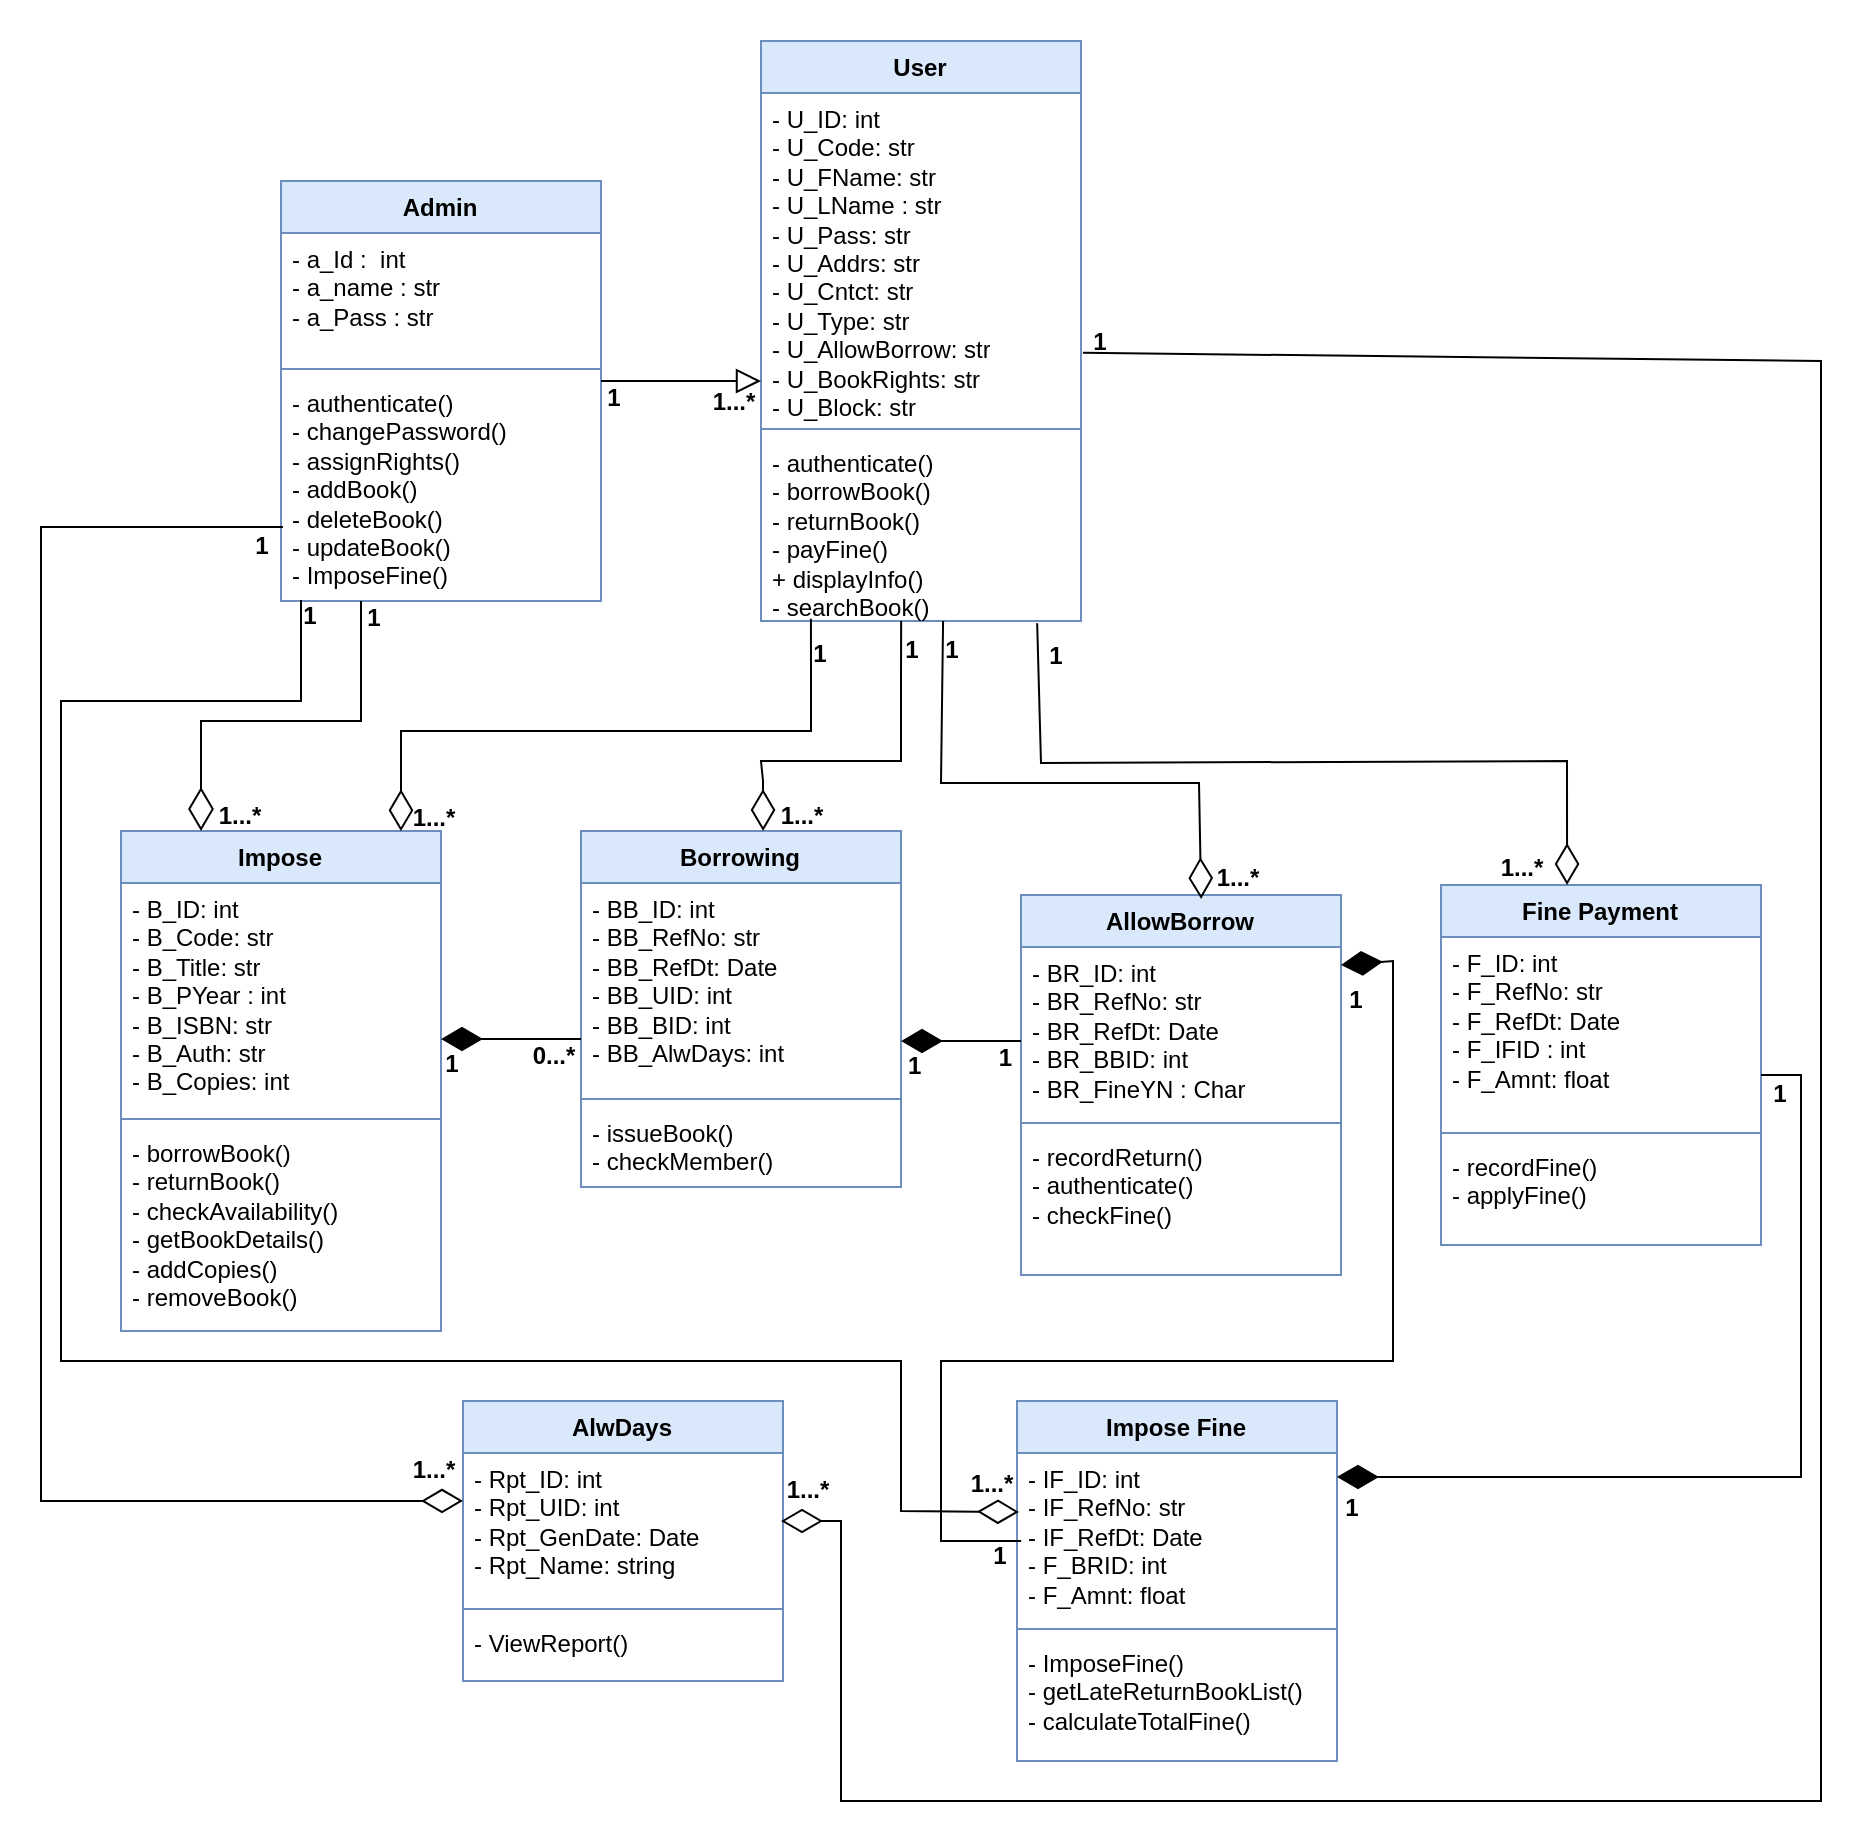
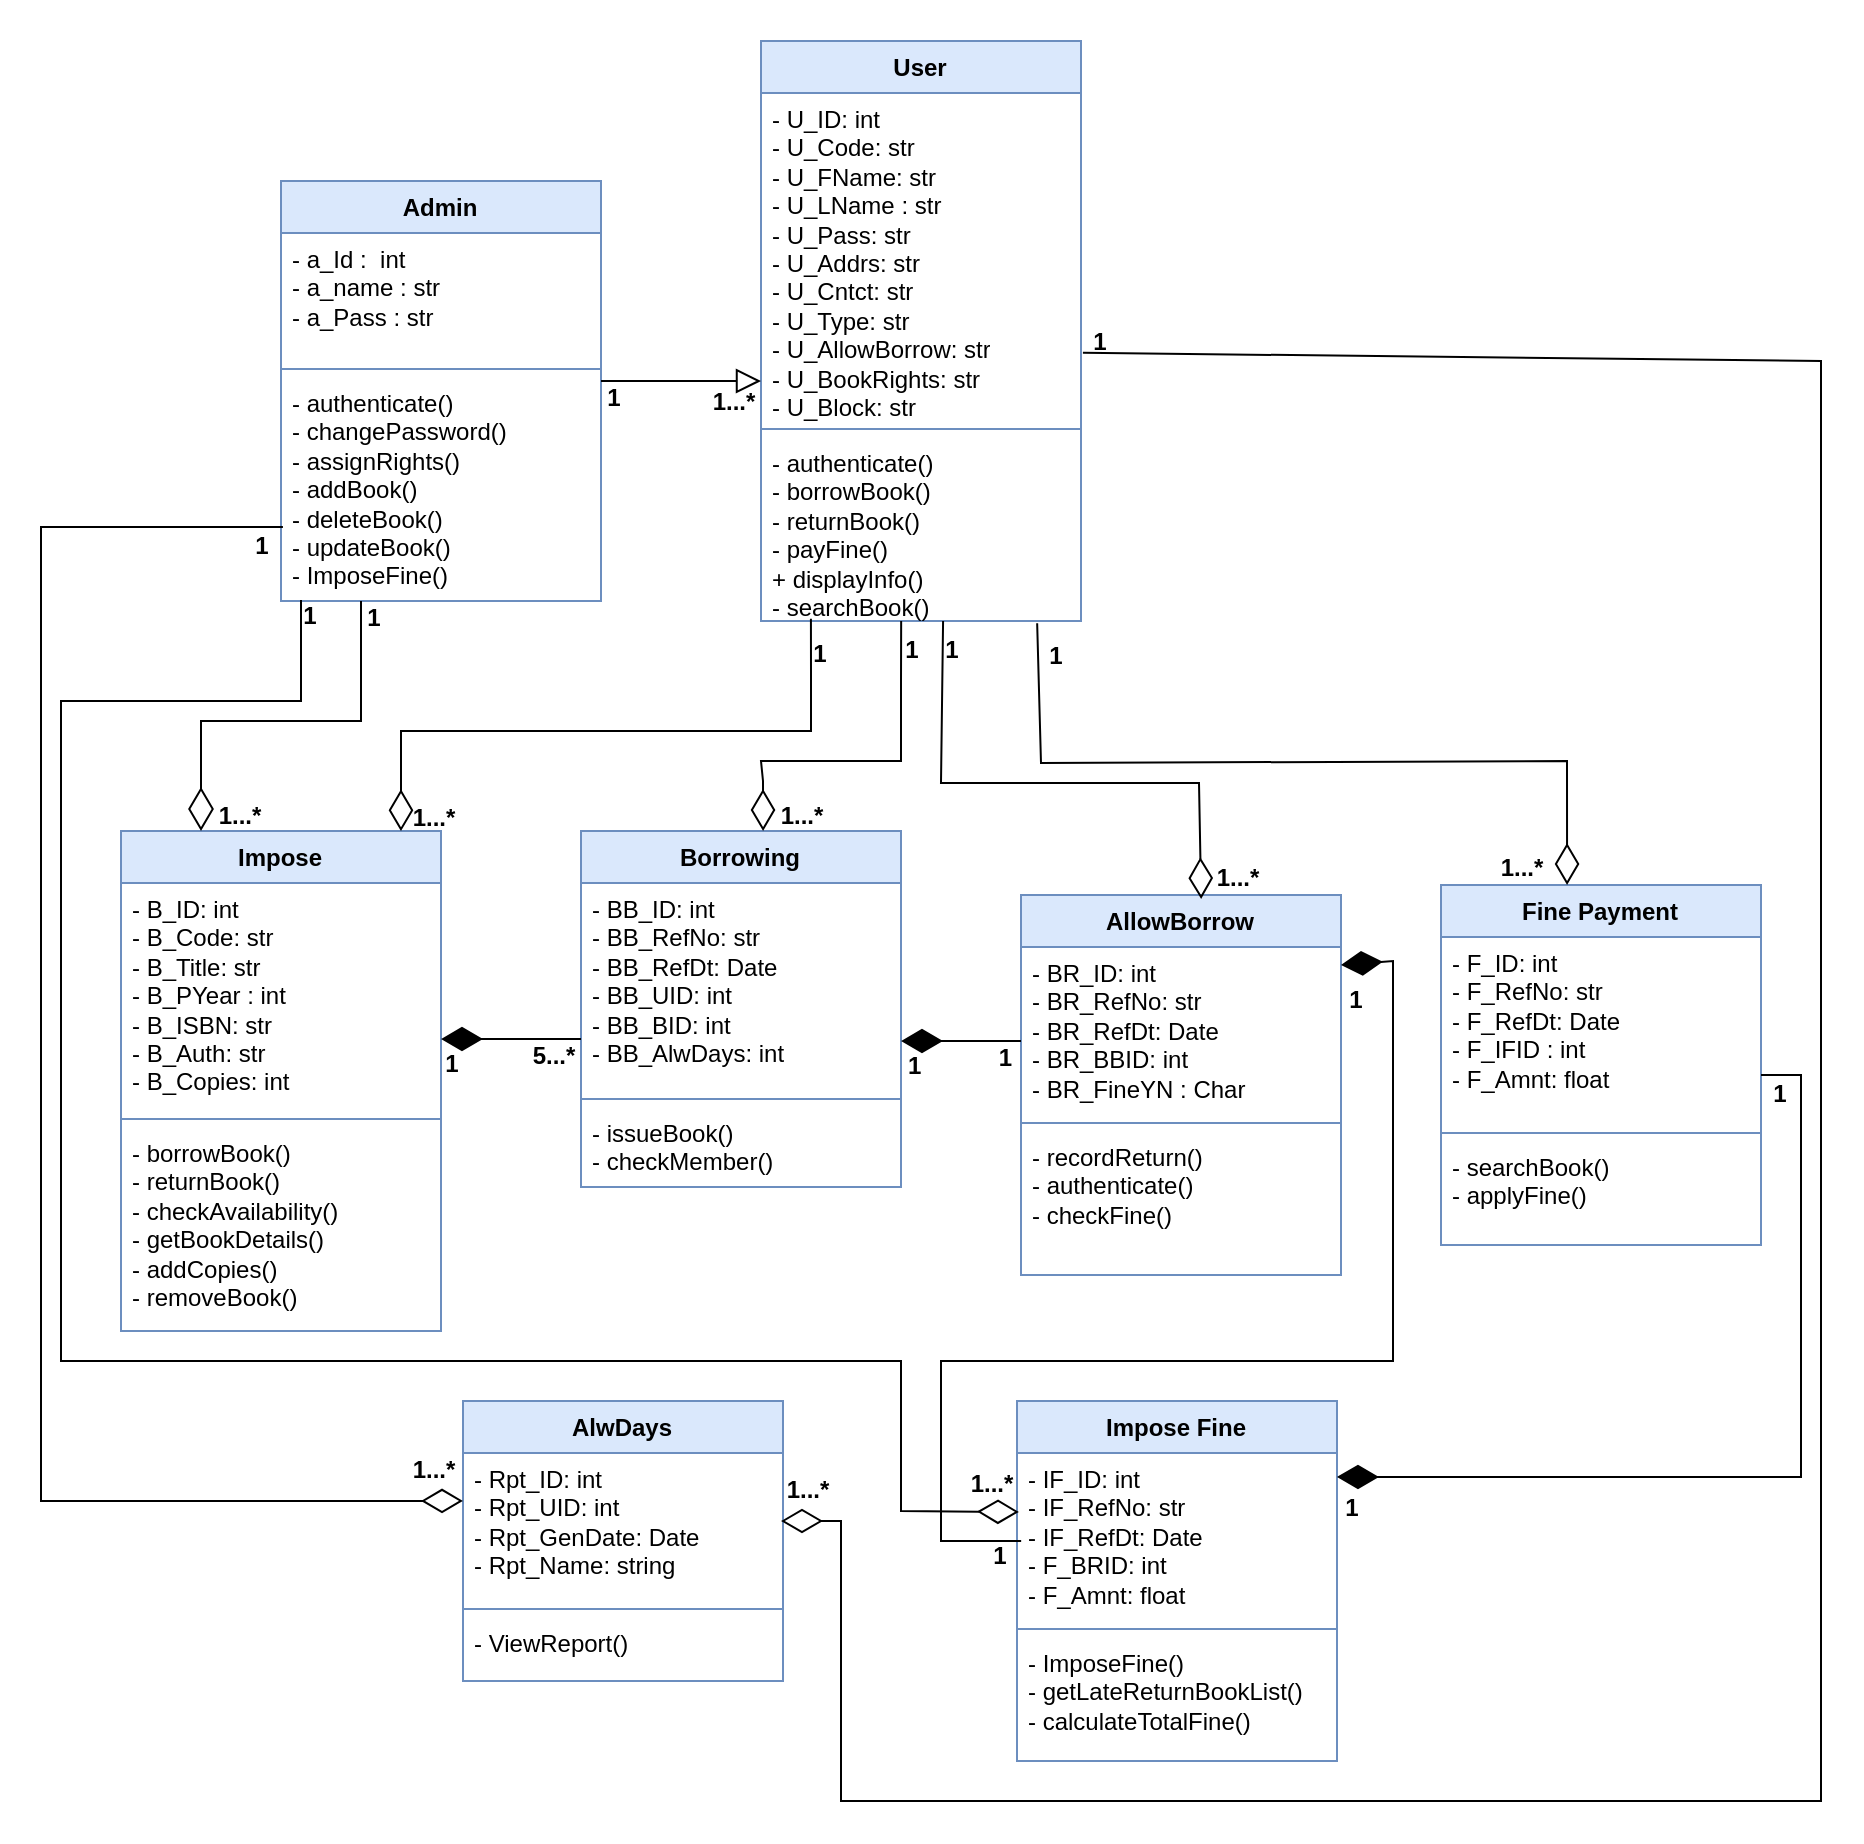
(555, 1057) -> (555, 1057)
(1541, 1184) -> (1544, 1184)
